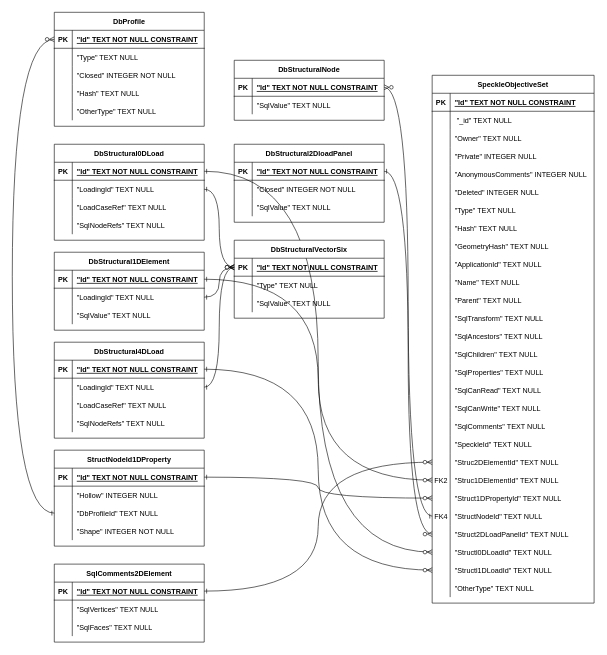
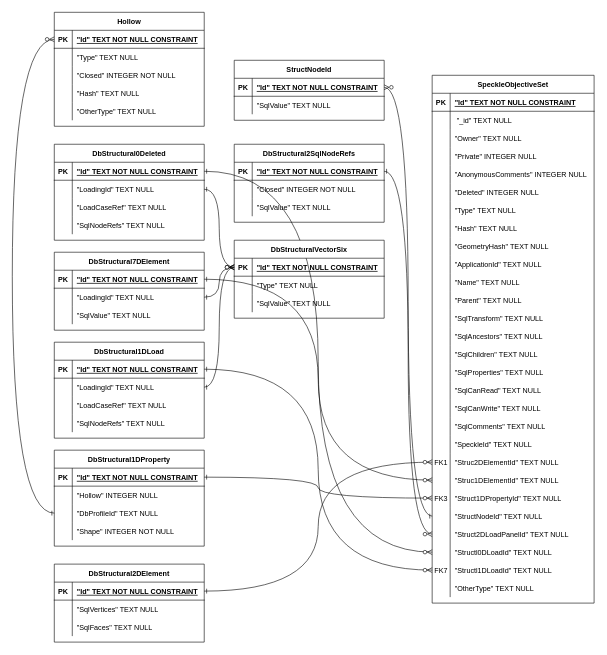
(129, 22) -> (129, 22)
(309, 70) -> (309, 70)
(129, 154) -> (129, 154)
(309, 154) -> (309, 154)
(129, 262) -> (129, 262)
(129, 352) -> (129, 352)
(129, 460) -> (129, 460)
none -> (441, 462)
(441, 480) -> none
none -> (441, 498)
(441, 516) -> none
none -> (441, 570)
(129, 574) -> (129, 574)
